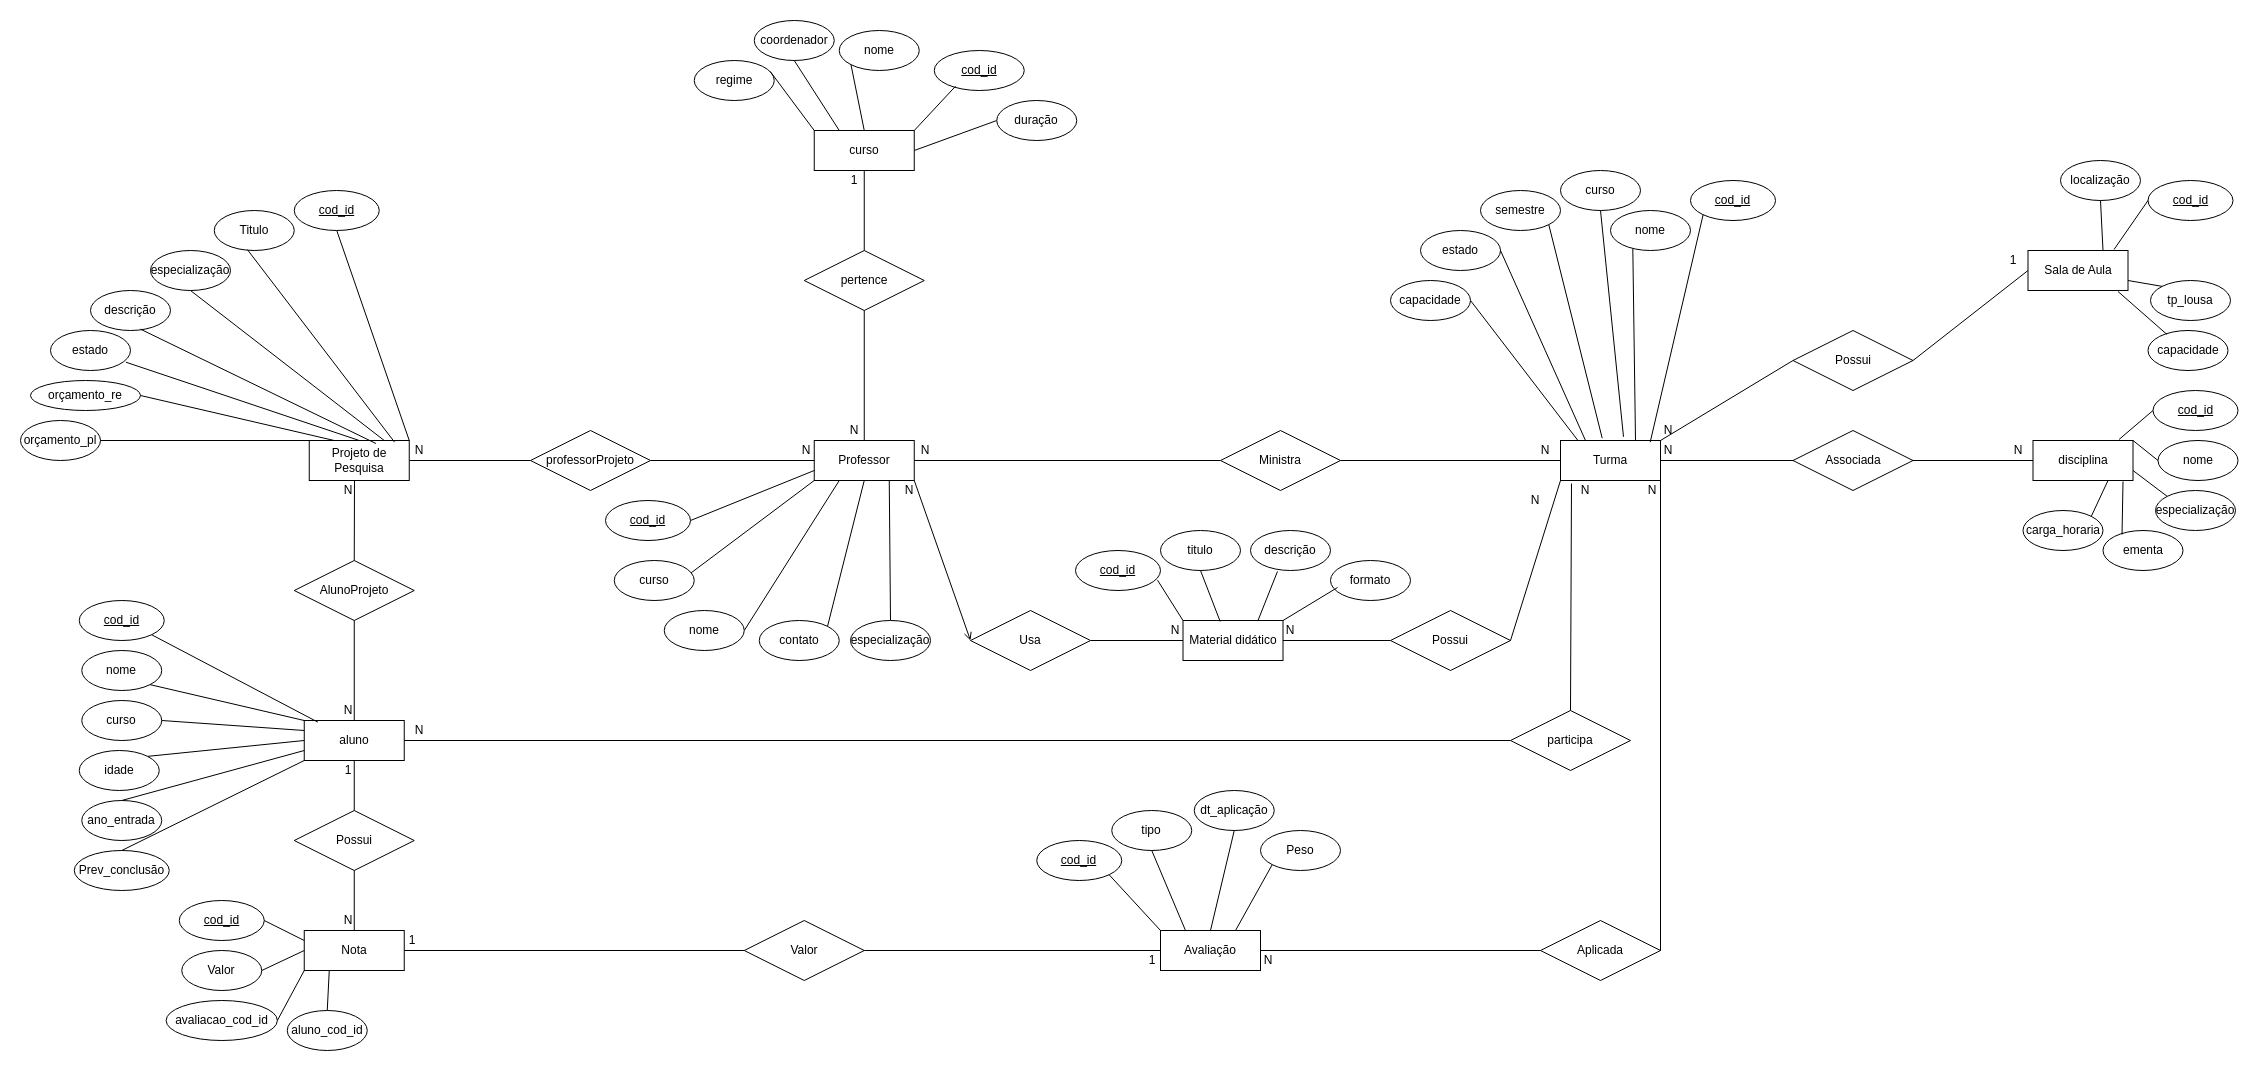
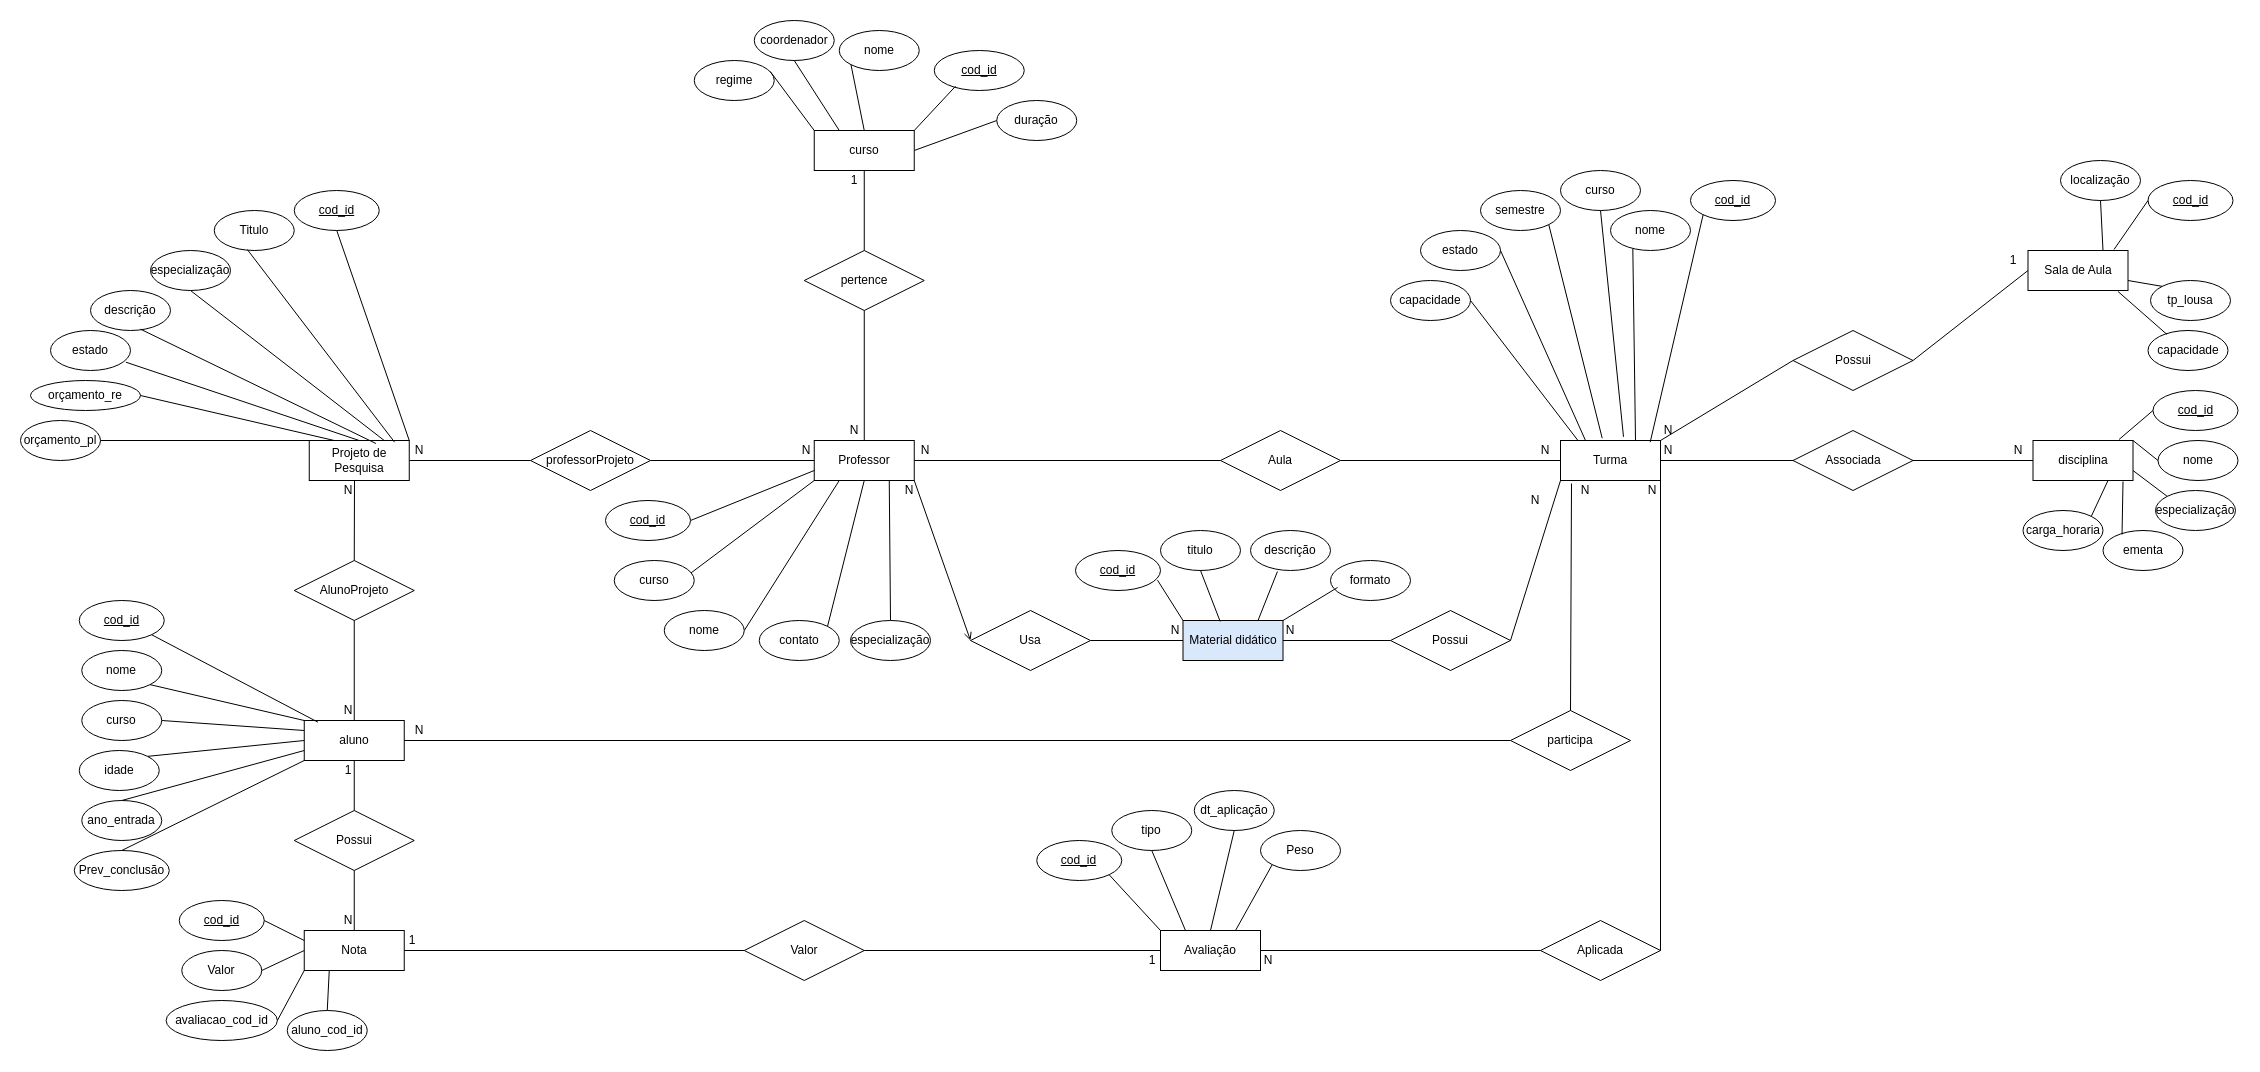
(1281, 461) -> (1281, 461)
(1233, 641) -> (1233, 641)
